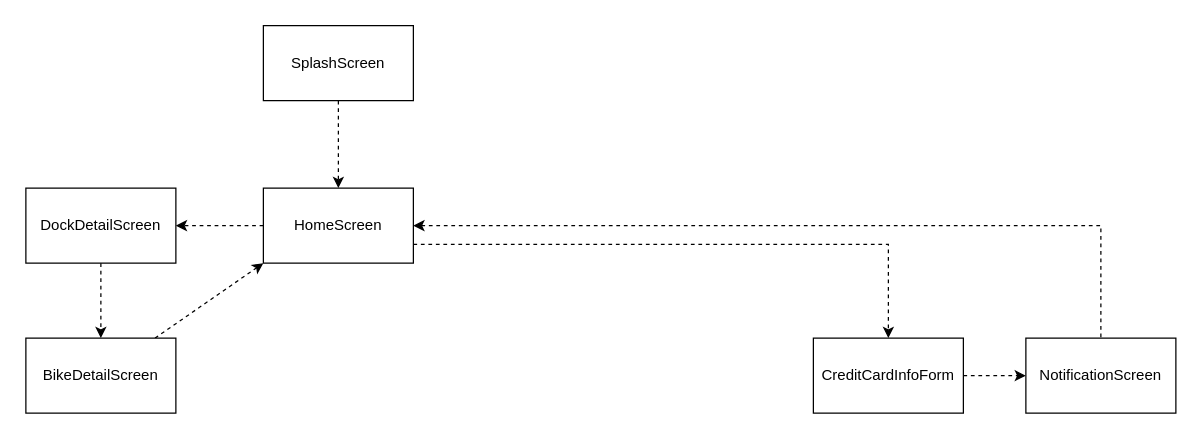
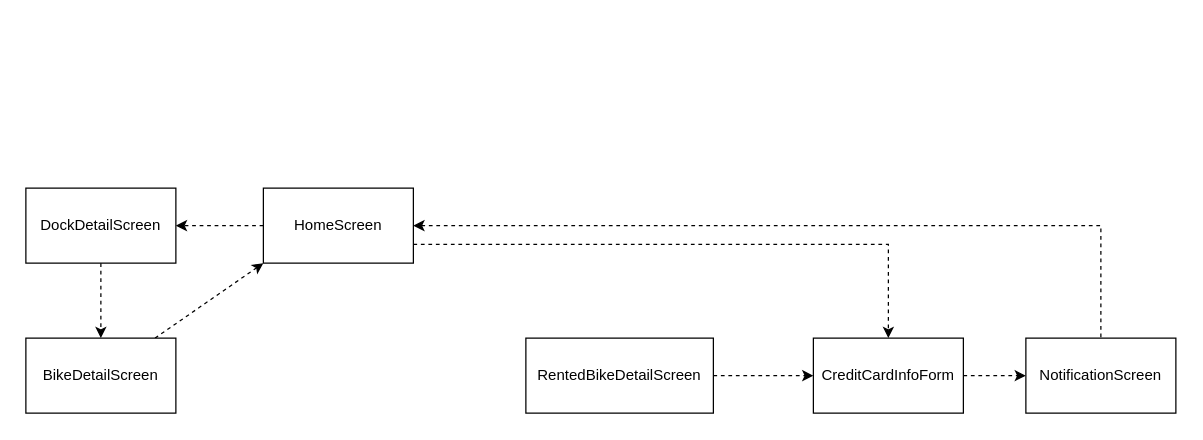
(338, 63) -> none
(338, 140) -> none
none -> (619, 376)
none -> (759, 376)
